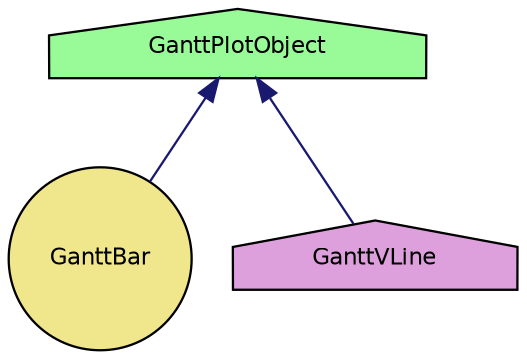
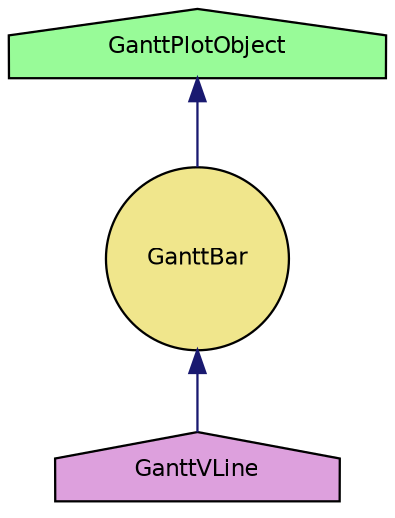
(312, 161) -> (197, 403)
